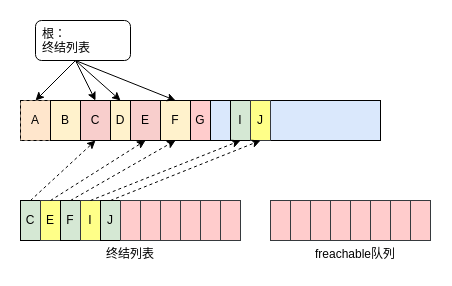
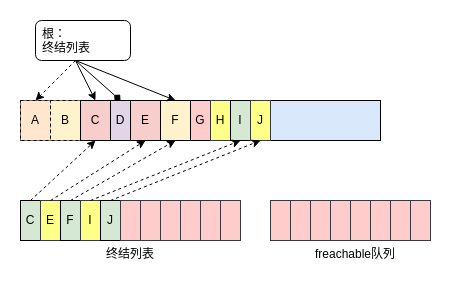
(58, 78) -> (58, 78)
(115, 96) -> (114, 95)
(66, 121) -> (66, 121)
(121, 121) -> (121, 121)
none -> (221, 121)
